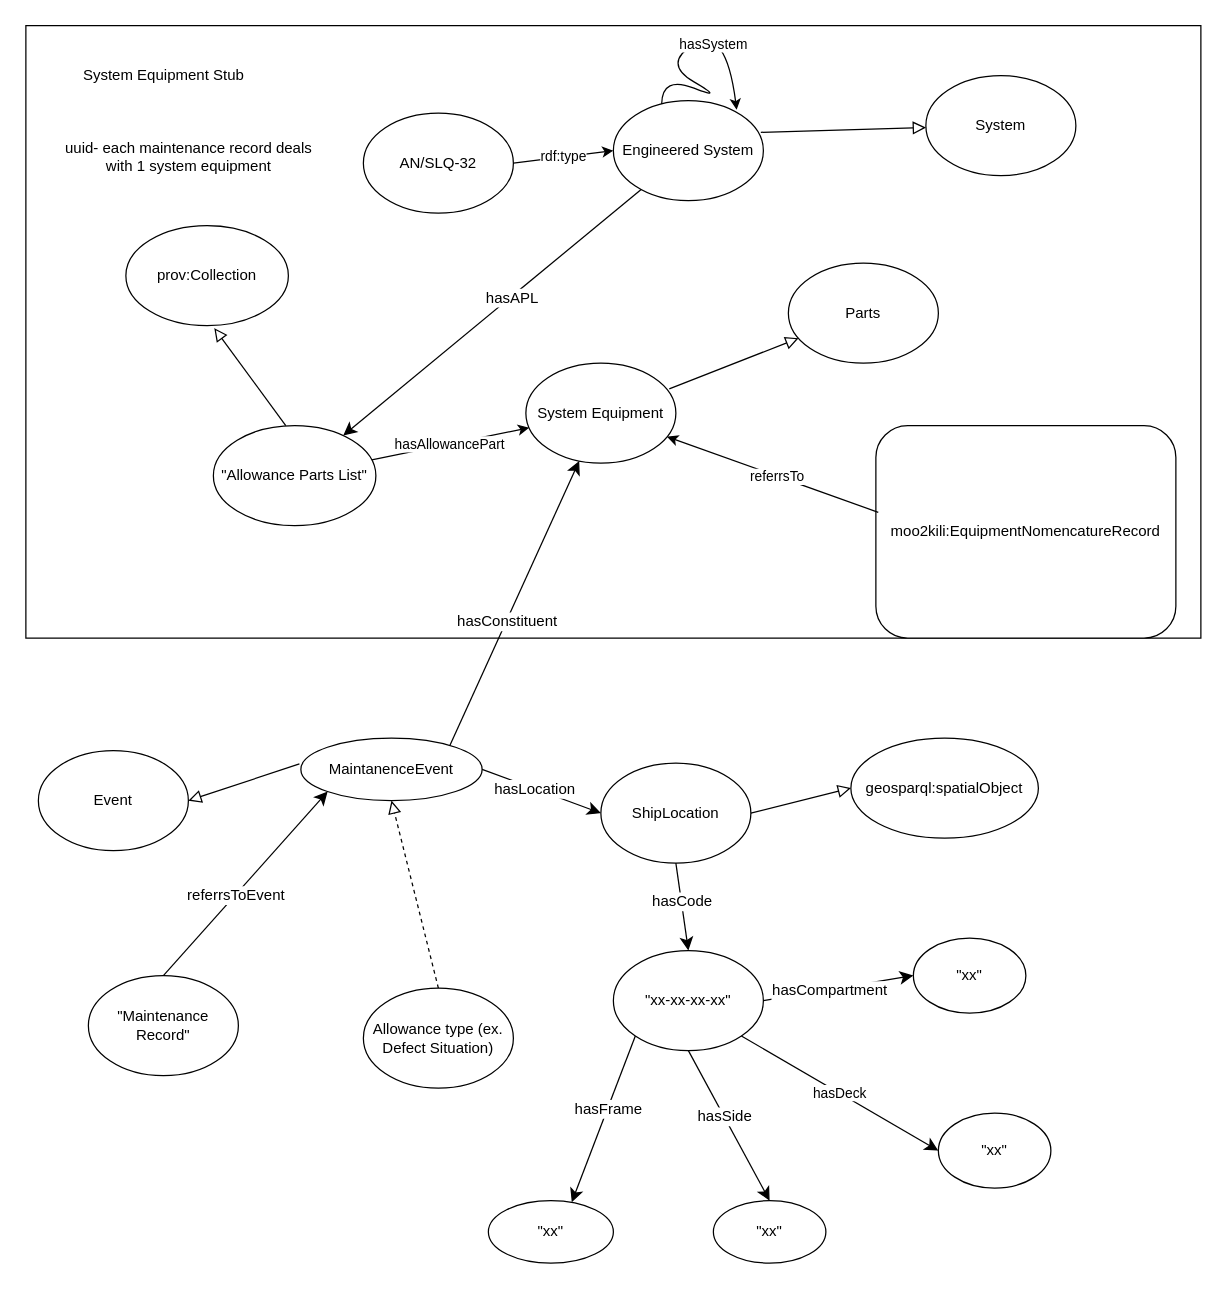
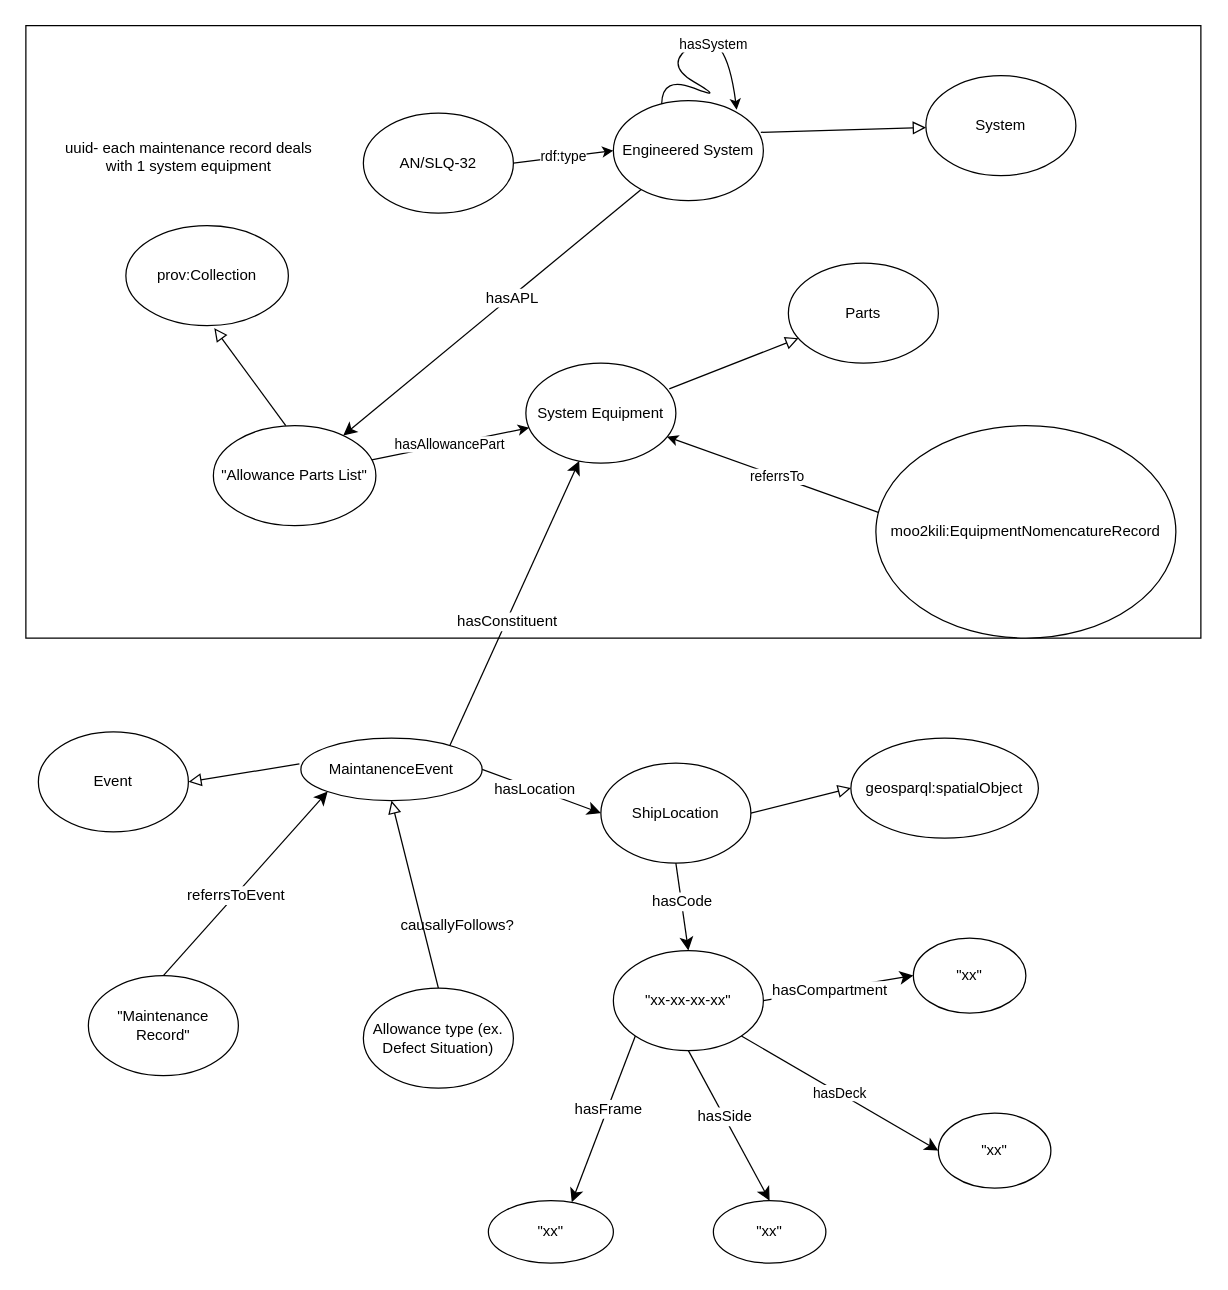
(163, 76) -> none
(1026, 532) -> (1026, 532)
(113, 801) -> (113, 782)
(416, 900) -> (416, 900)
none -> (457, 926)
